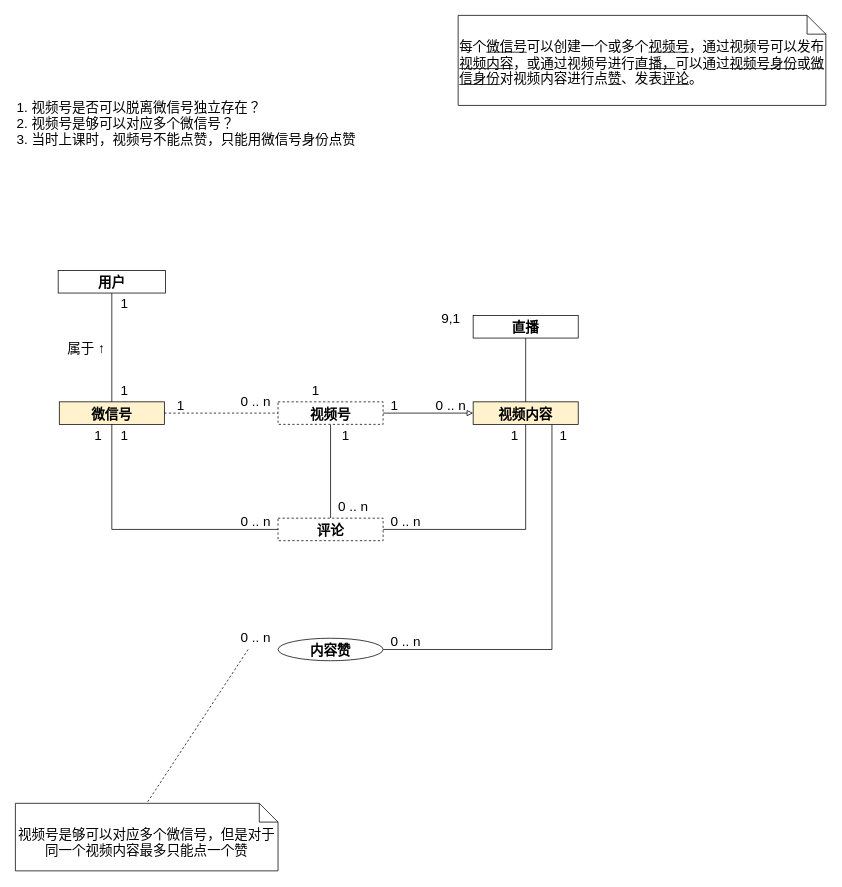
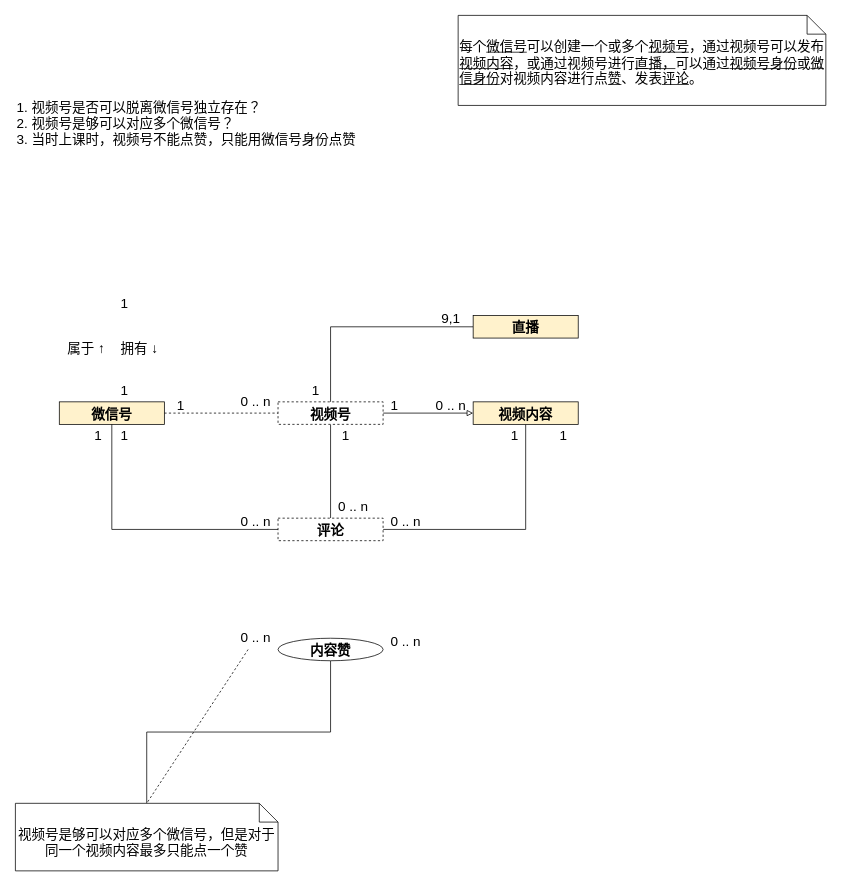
(112, 282) -> none
(525, 327) -> (525, 327)
(112, 347) -> none
none -> (139, 349)
(525, 369) -> (364, 327)
(552, 621) -> (242, 732)
